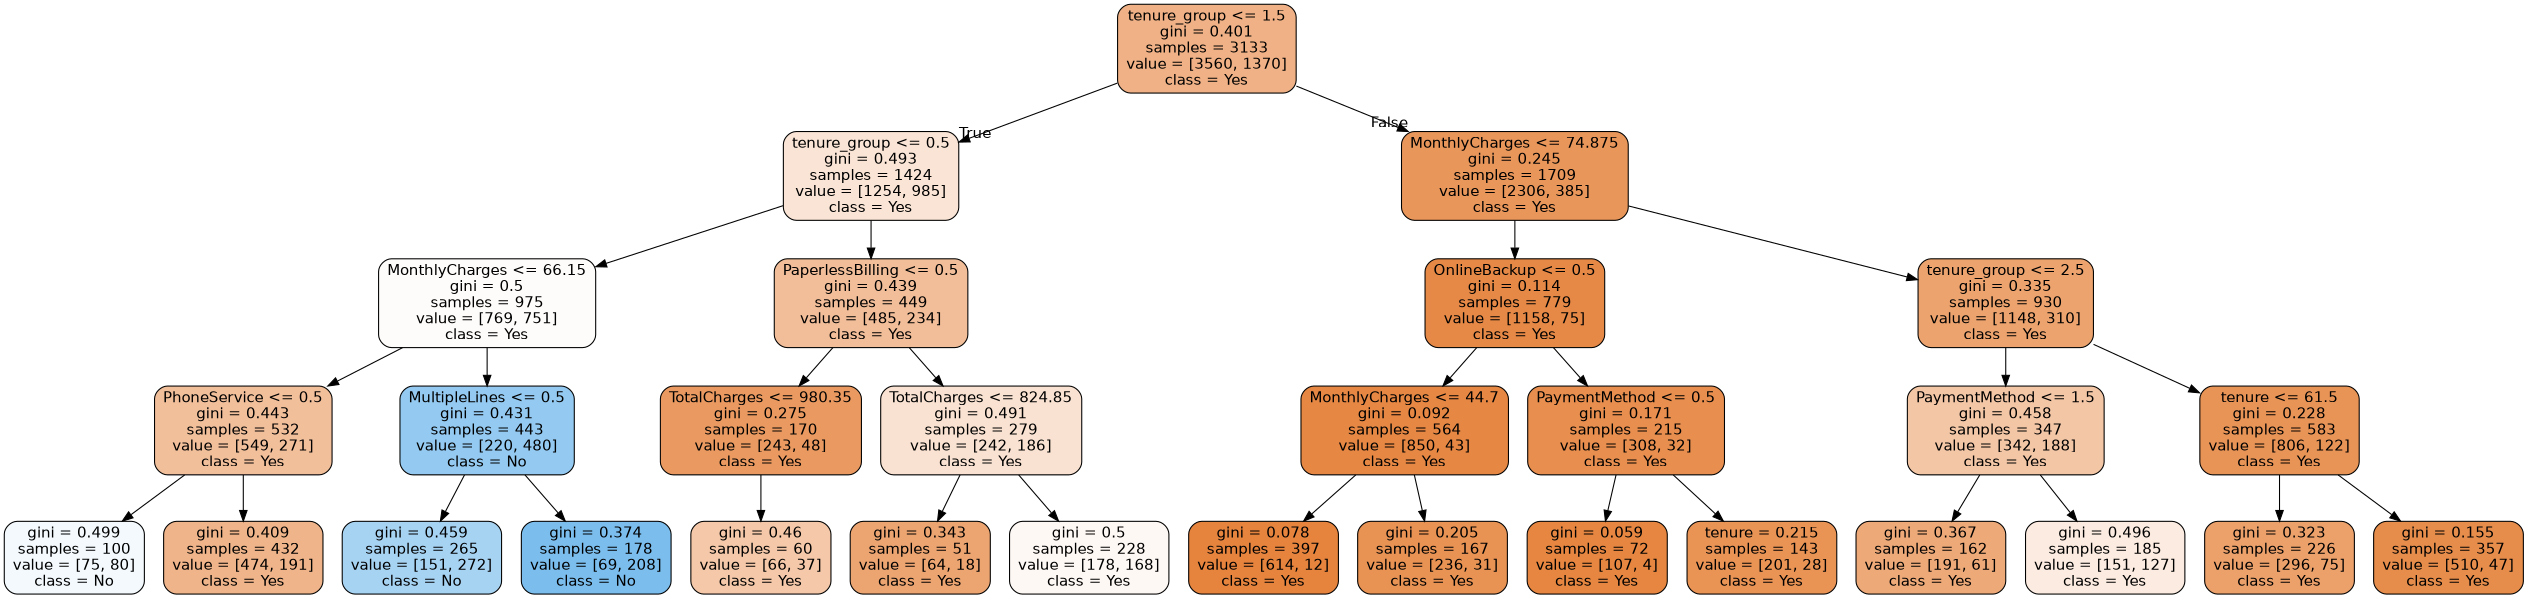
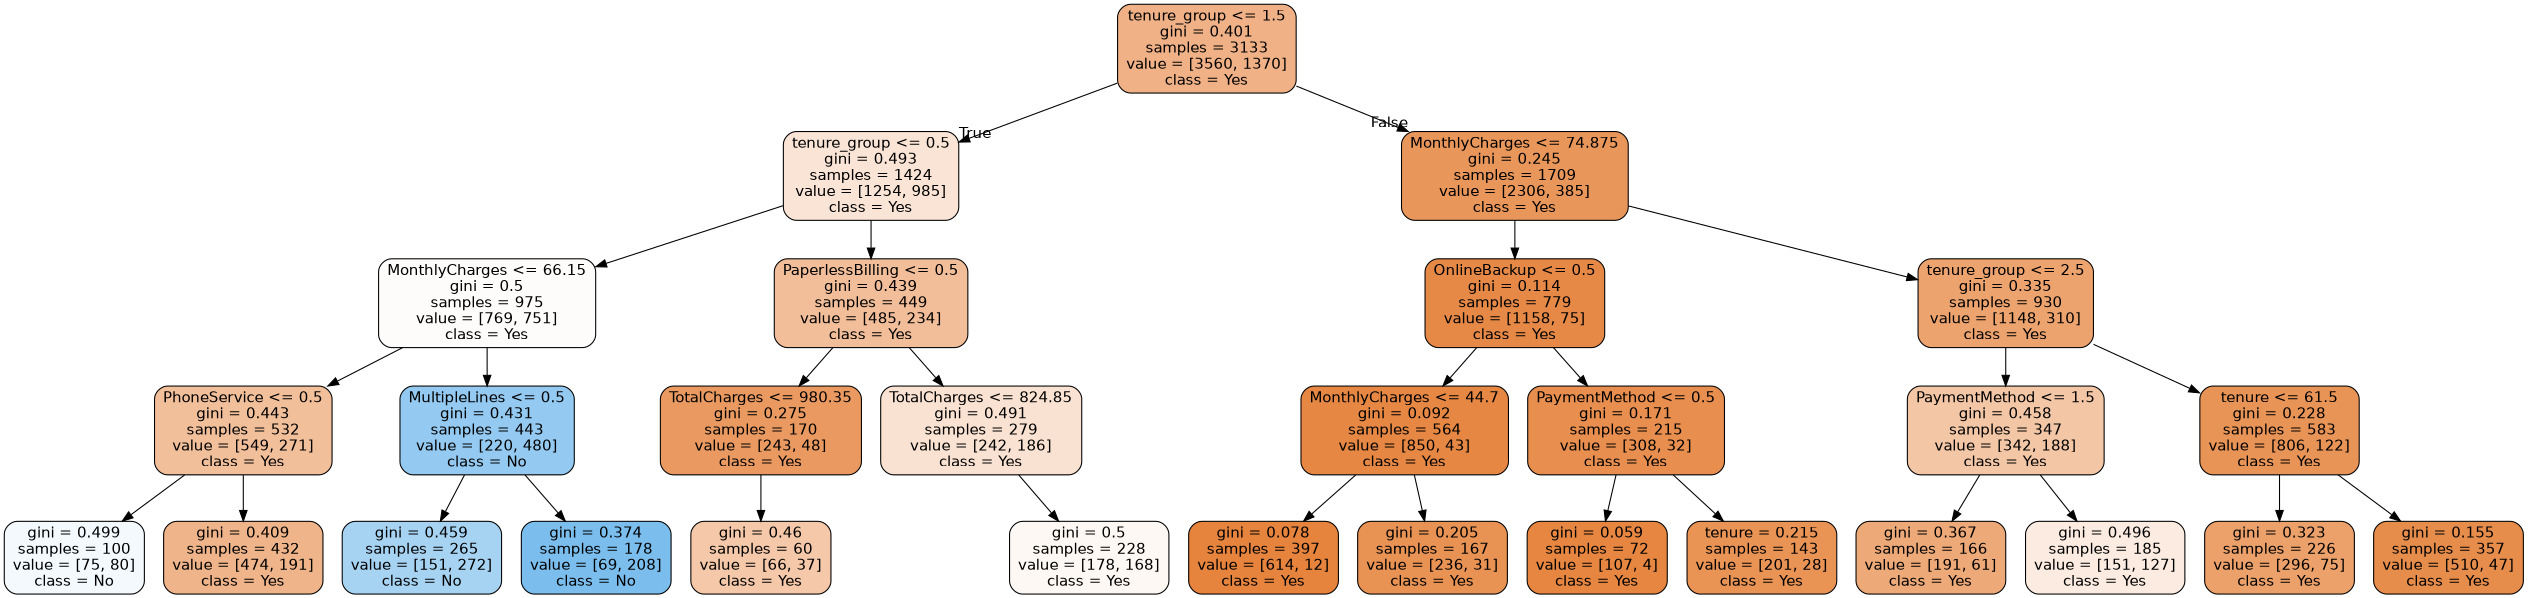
(920, 558) -> none
(1931, 558) -> (1931, 558)
